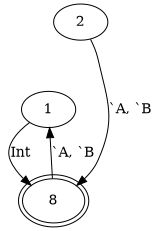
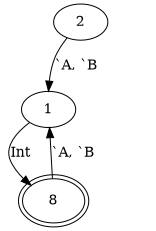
(109, 111) -> (55, 58)
